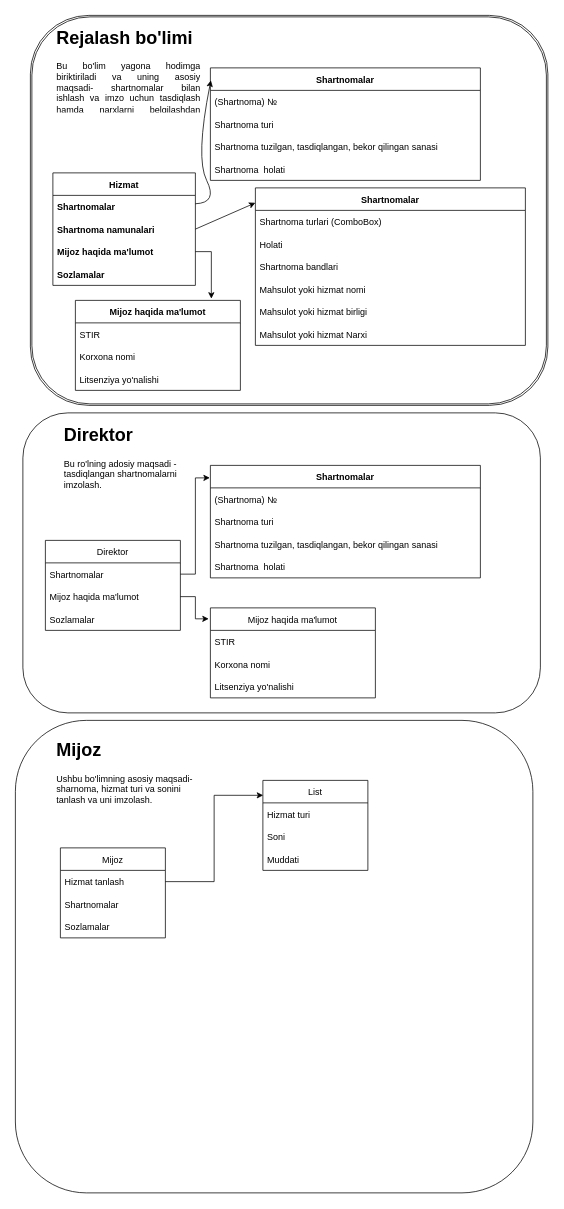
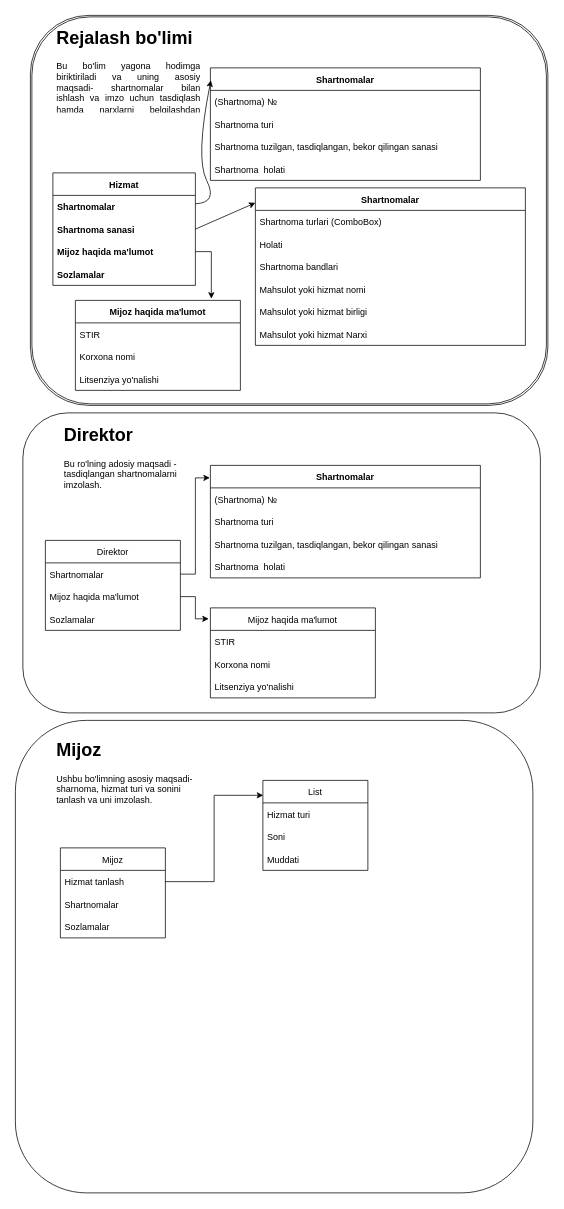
(104, 230) -> (95, 230)
